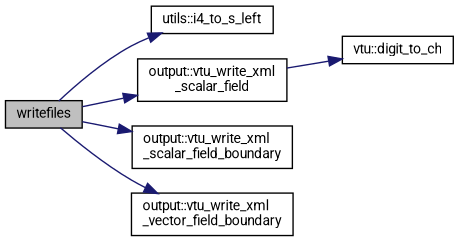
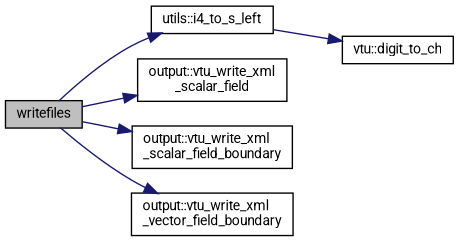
(308, 65) -> (301, 34)
